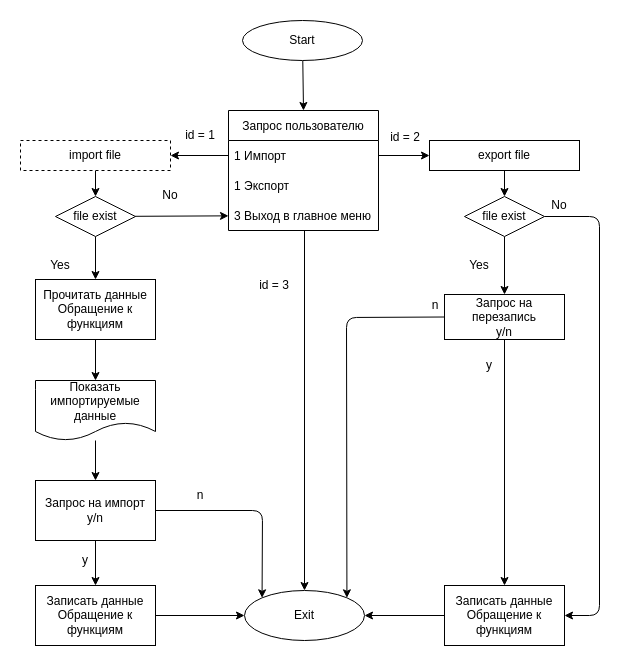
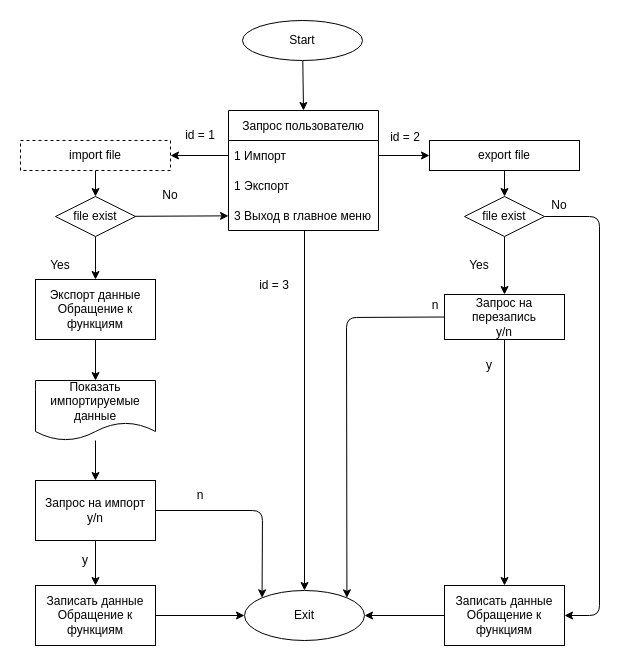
(96, 310) -> (96, 310)
